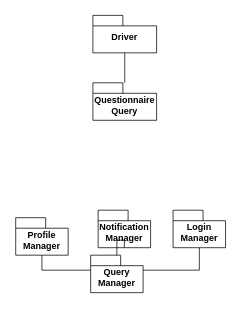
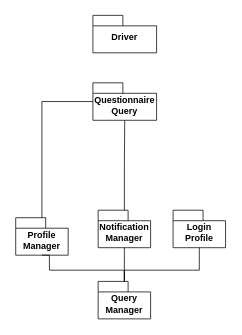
(125, 68) -> (42, 134)
none -> (124, 165)
(199, 233) -> (199, 233)
(117, 274) -> (124, 300)
